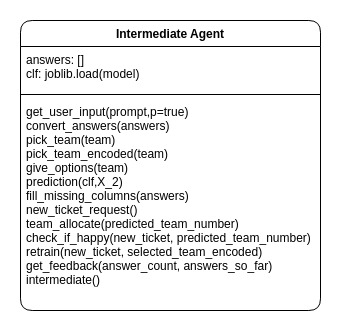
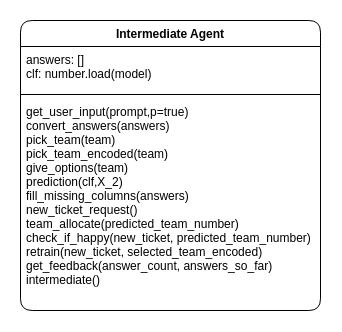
(60, 60) -> (60, 60)
